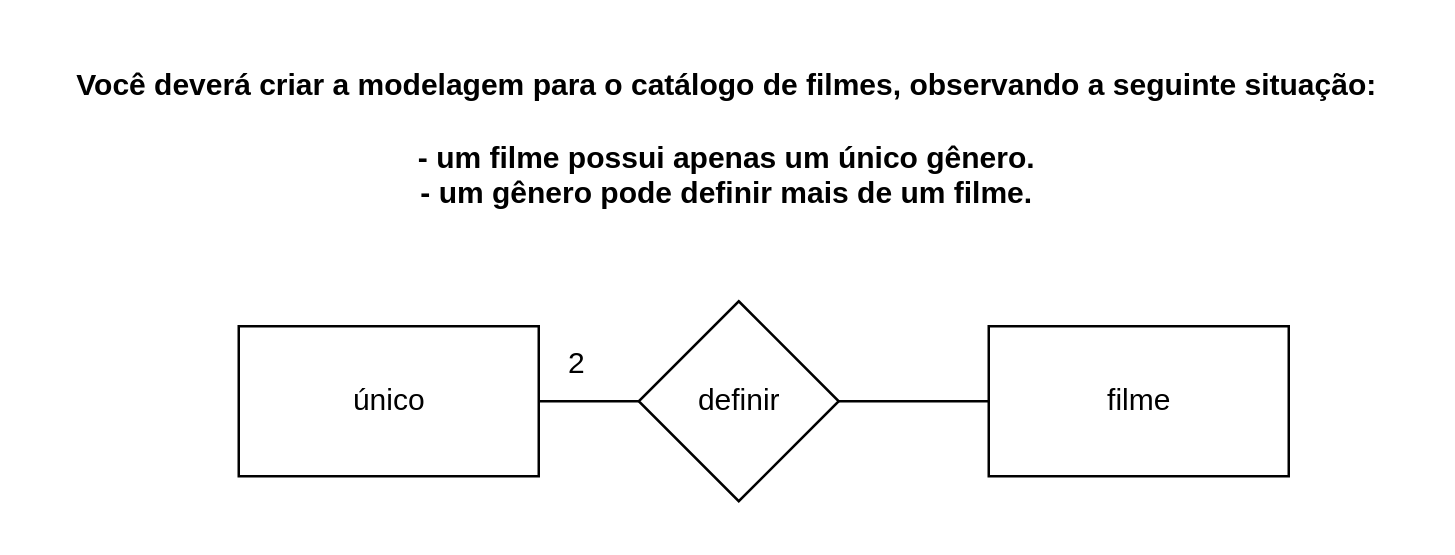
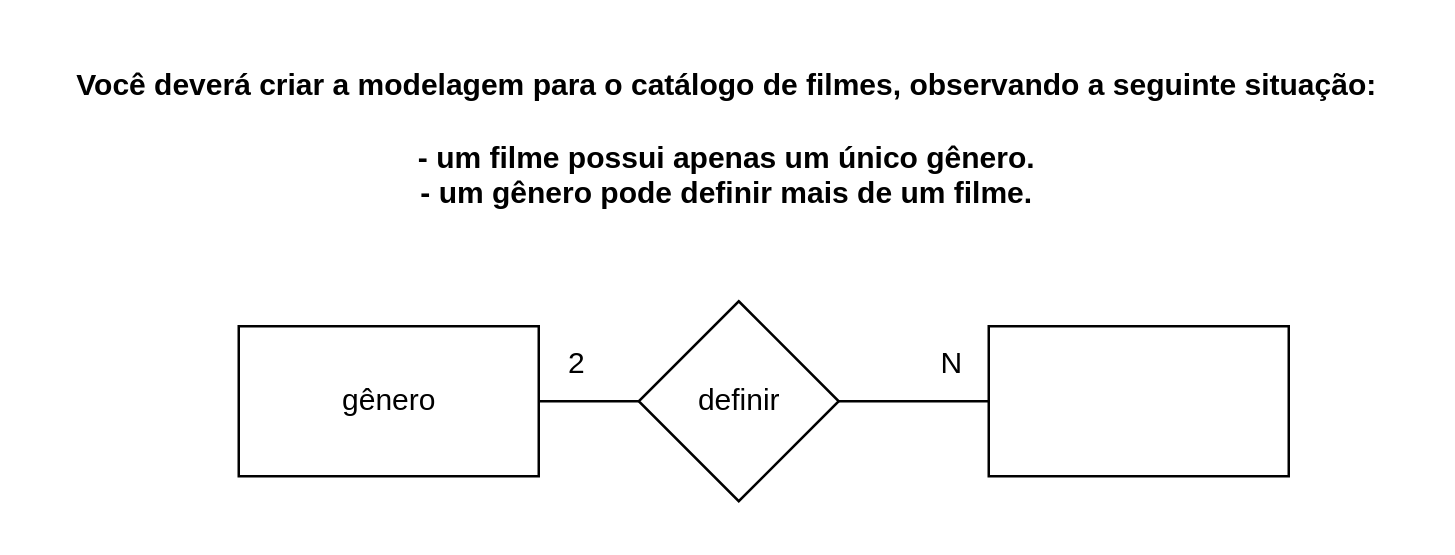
none -> (951, 364)
(390, 401) -> (390, 401)
(1139, 401) -> none
